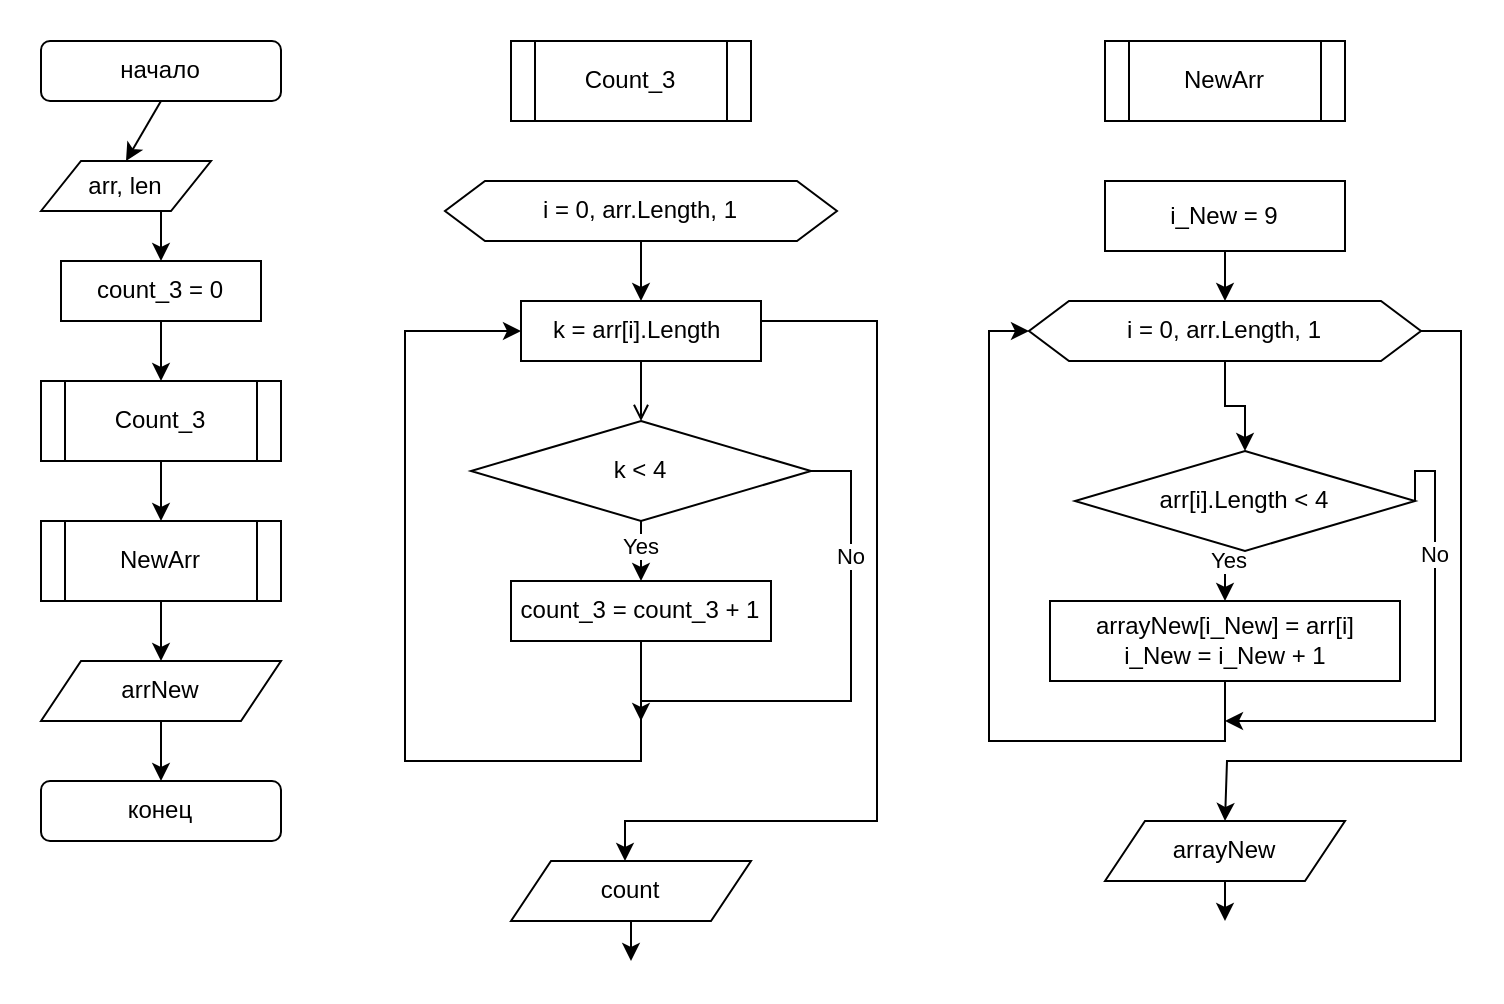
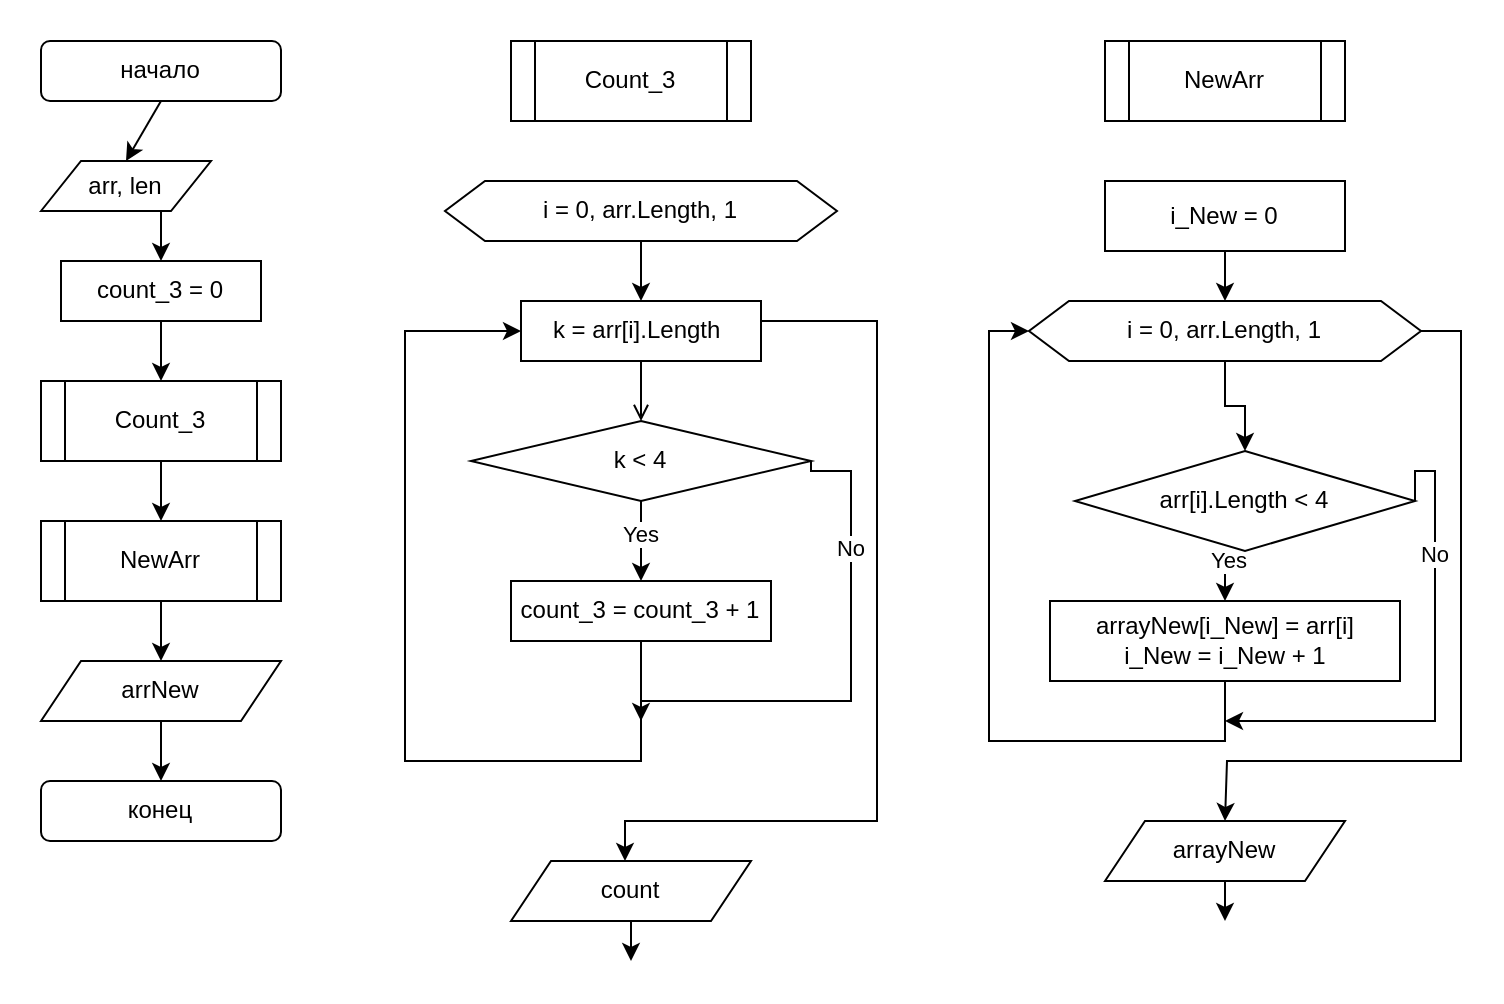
(1225, 217) -> (1225, 217)
(641, 471) -> (641, 461)
